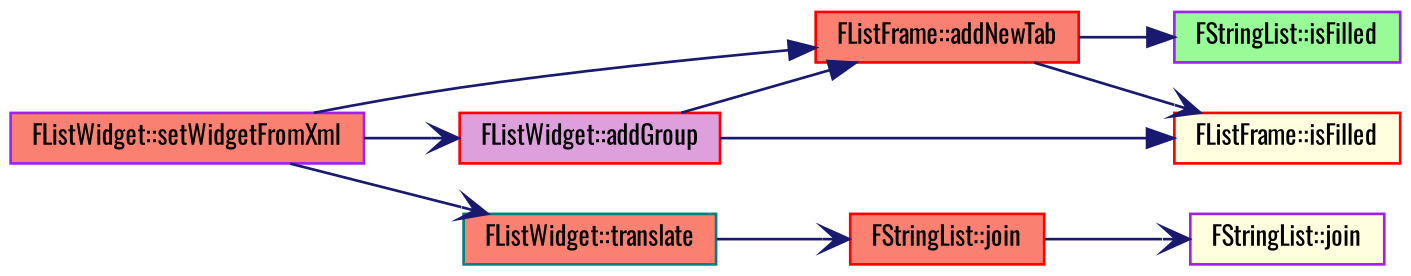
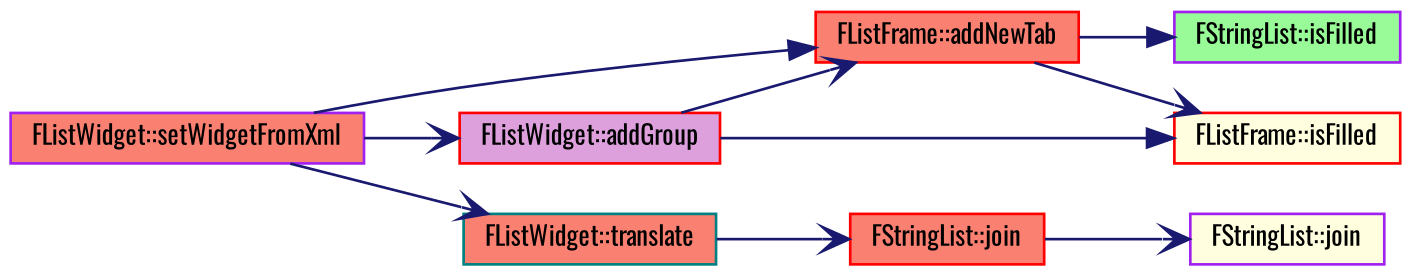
(756, 91) -> (756, 91)
